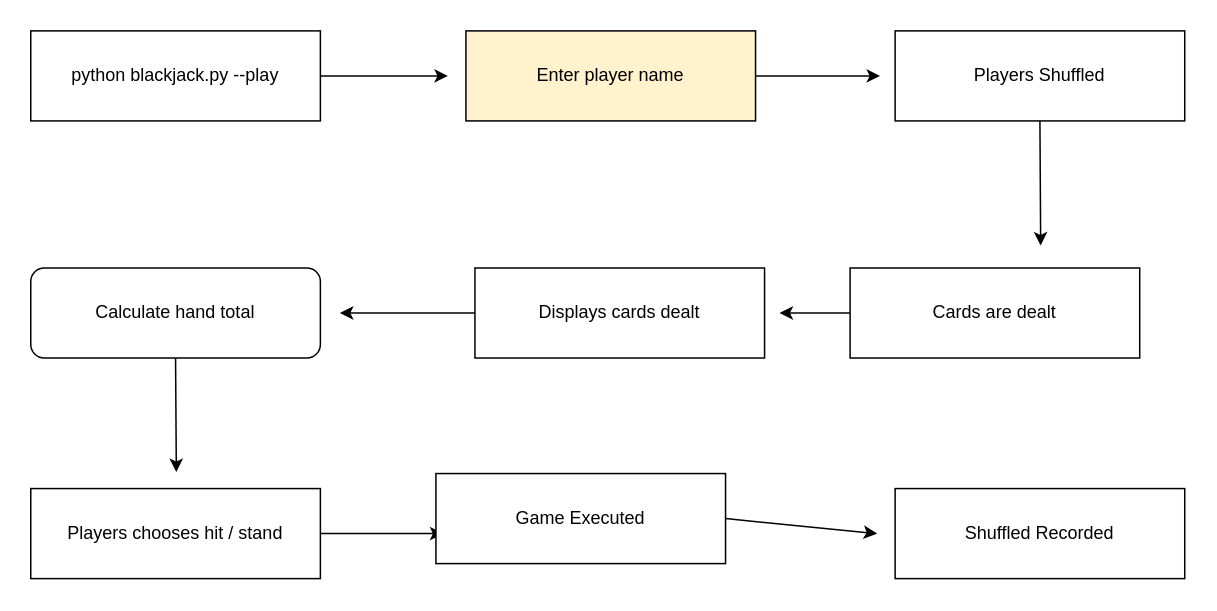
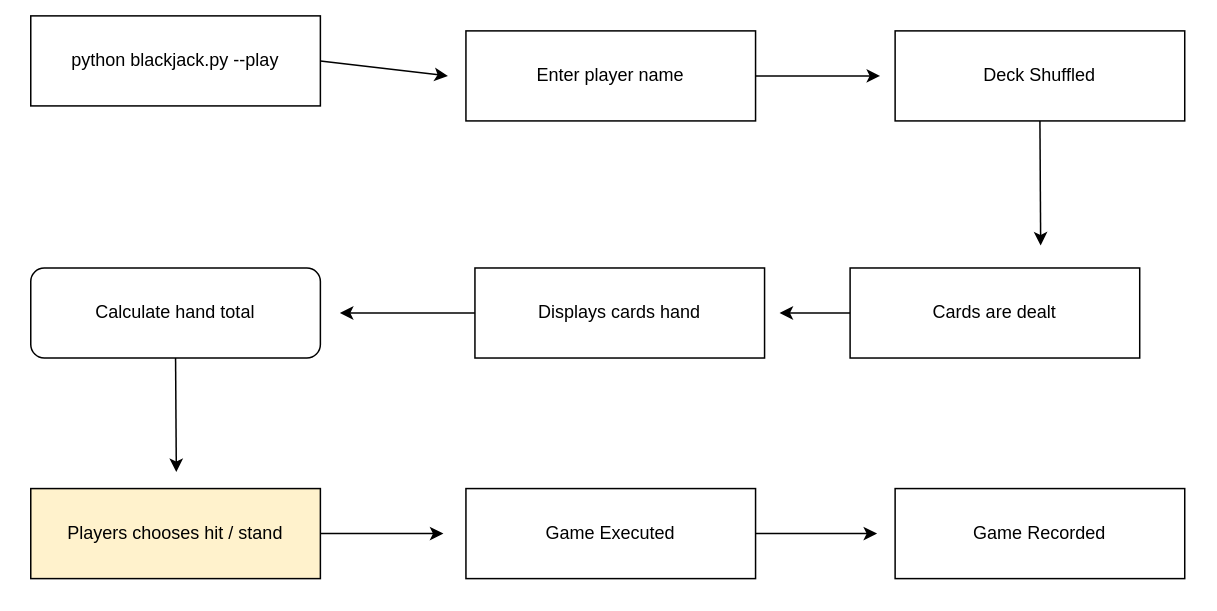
(176, 76) -> (176, 61)
(611, 76) -> (611, 76)
(1040, 76) -> (1040, 76)
(620, 313) -> (620, 313)
(581, 518) -> (611, 533)
(176, 533) -> (176, 533)
(1040, 533) -> (1040, 533)
